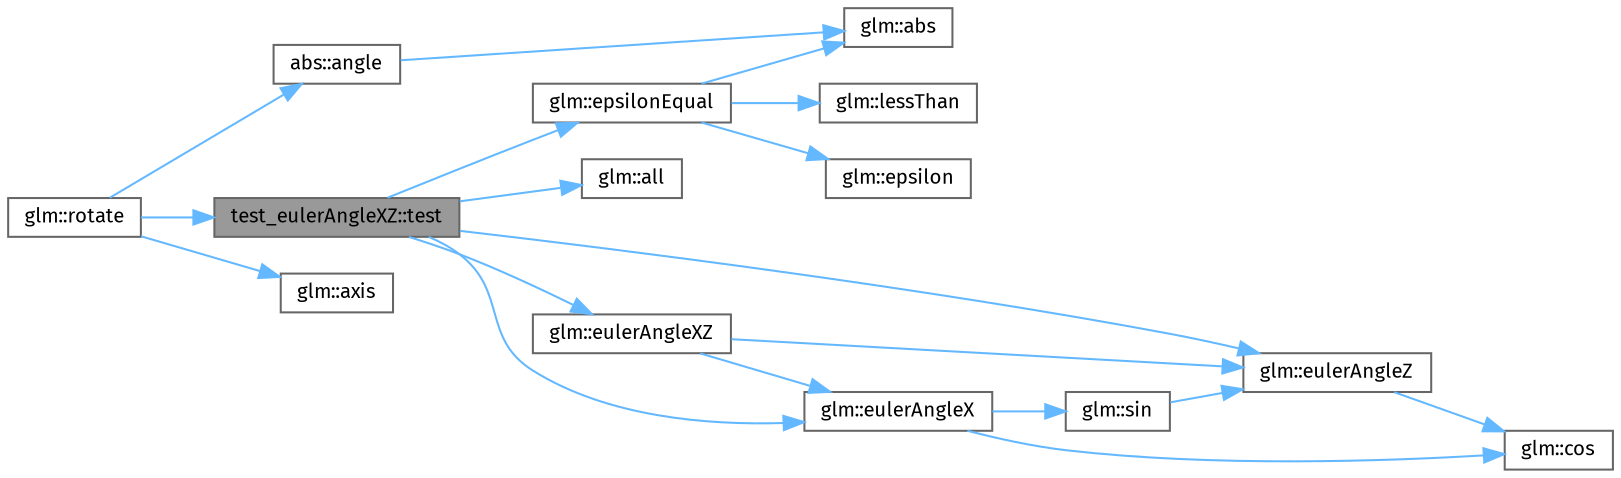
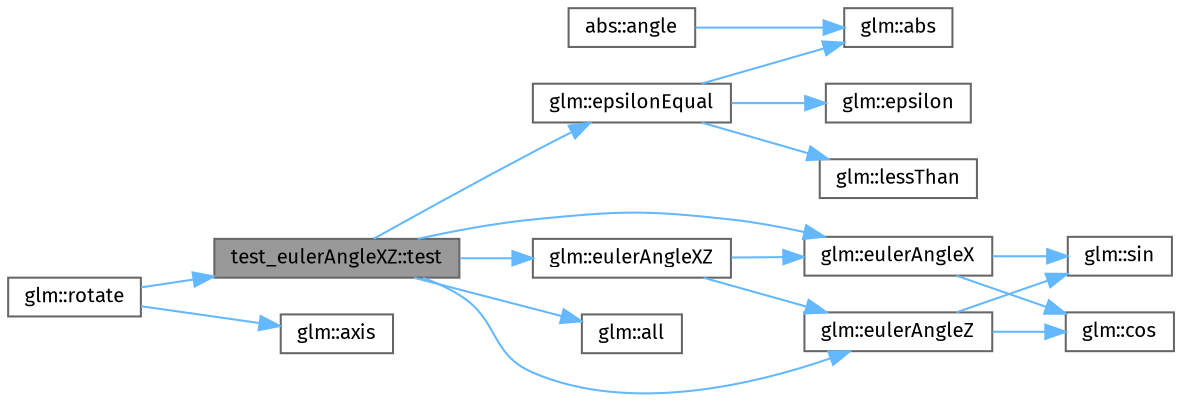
(197, 146) -> none
(1196, 398) -> (988, 301)
